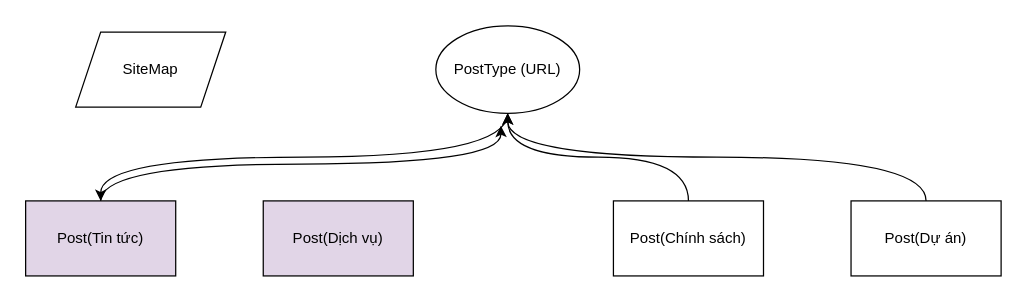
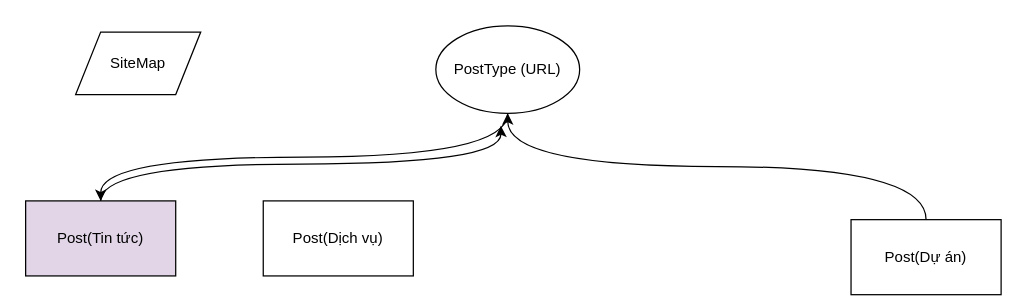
(151, 69) -> (138, 63)
(614, 157) -> none
(338, 238) -> (338, 238)
(688, 238) -> none
(926, 238) -> (926, 257)
